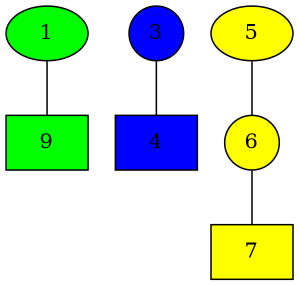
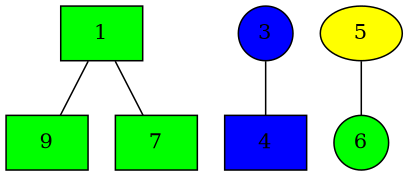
(47, 33) -> (102, 33)
(252, 143) -> (361, 143)
(252, 197) -> (129, 88)
(252, 252) -> (156, 143)
